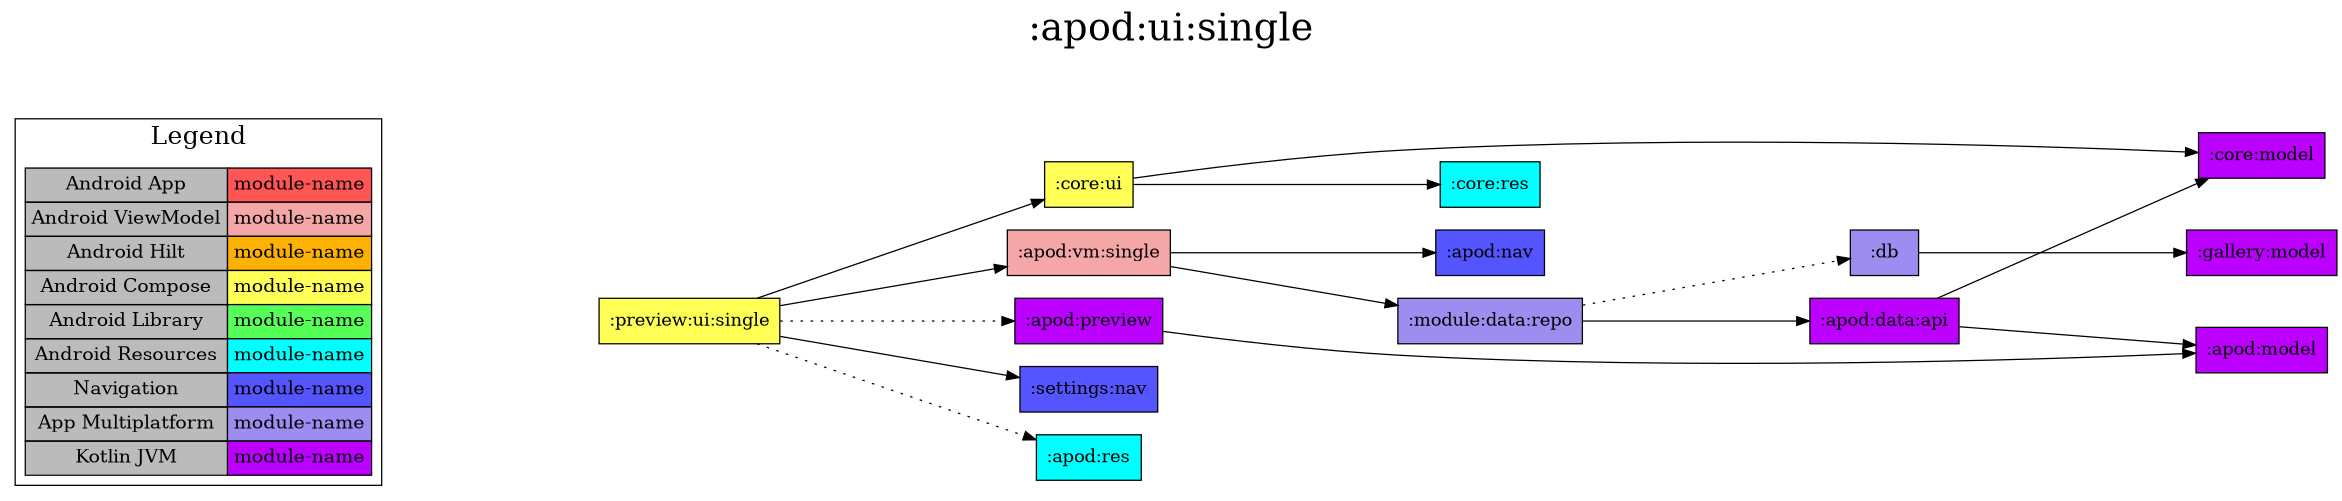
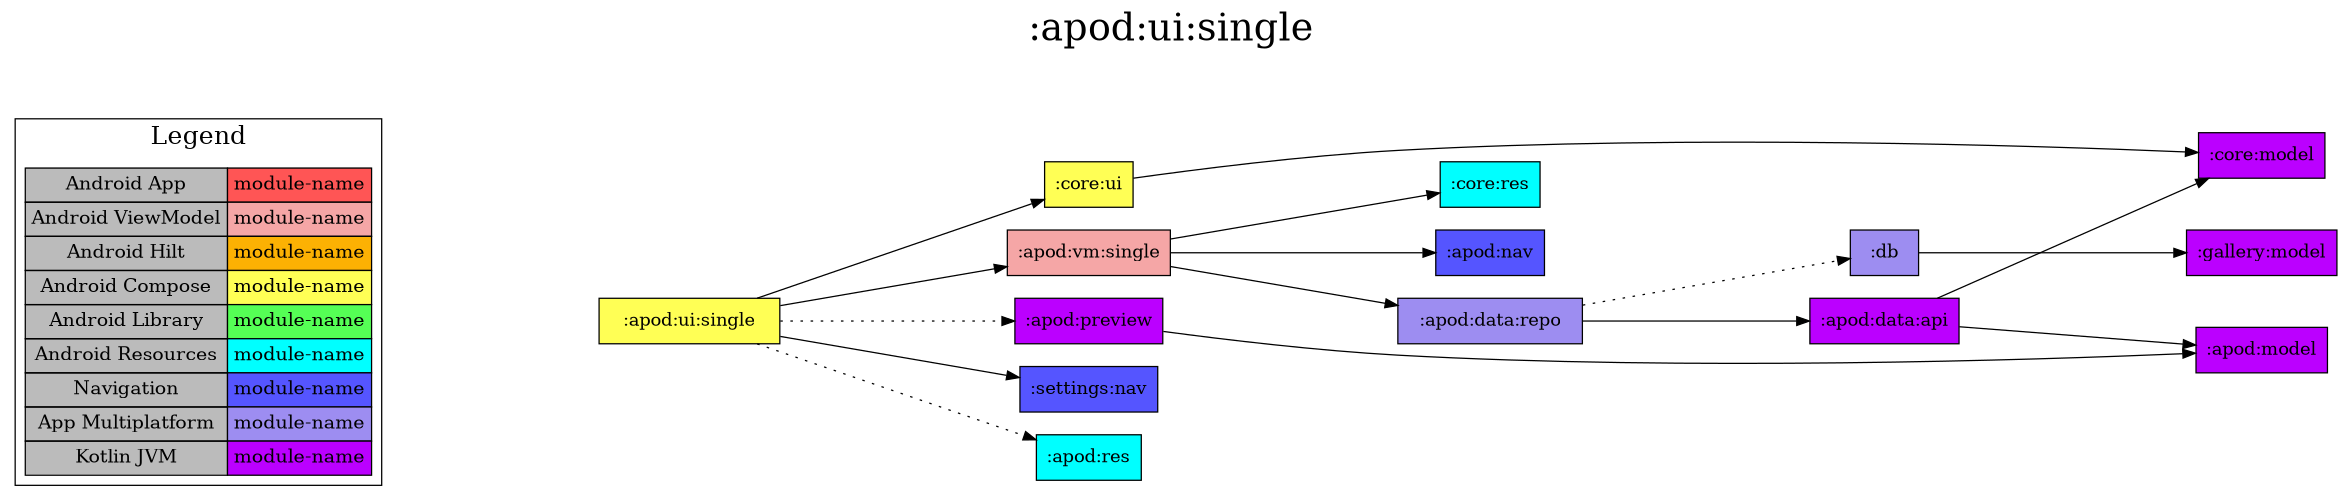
(1280, 185) -> (1299, 217)
(689, 321) -> (689, 321)
(1490, 321) -> (1490, 321)
